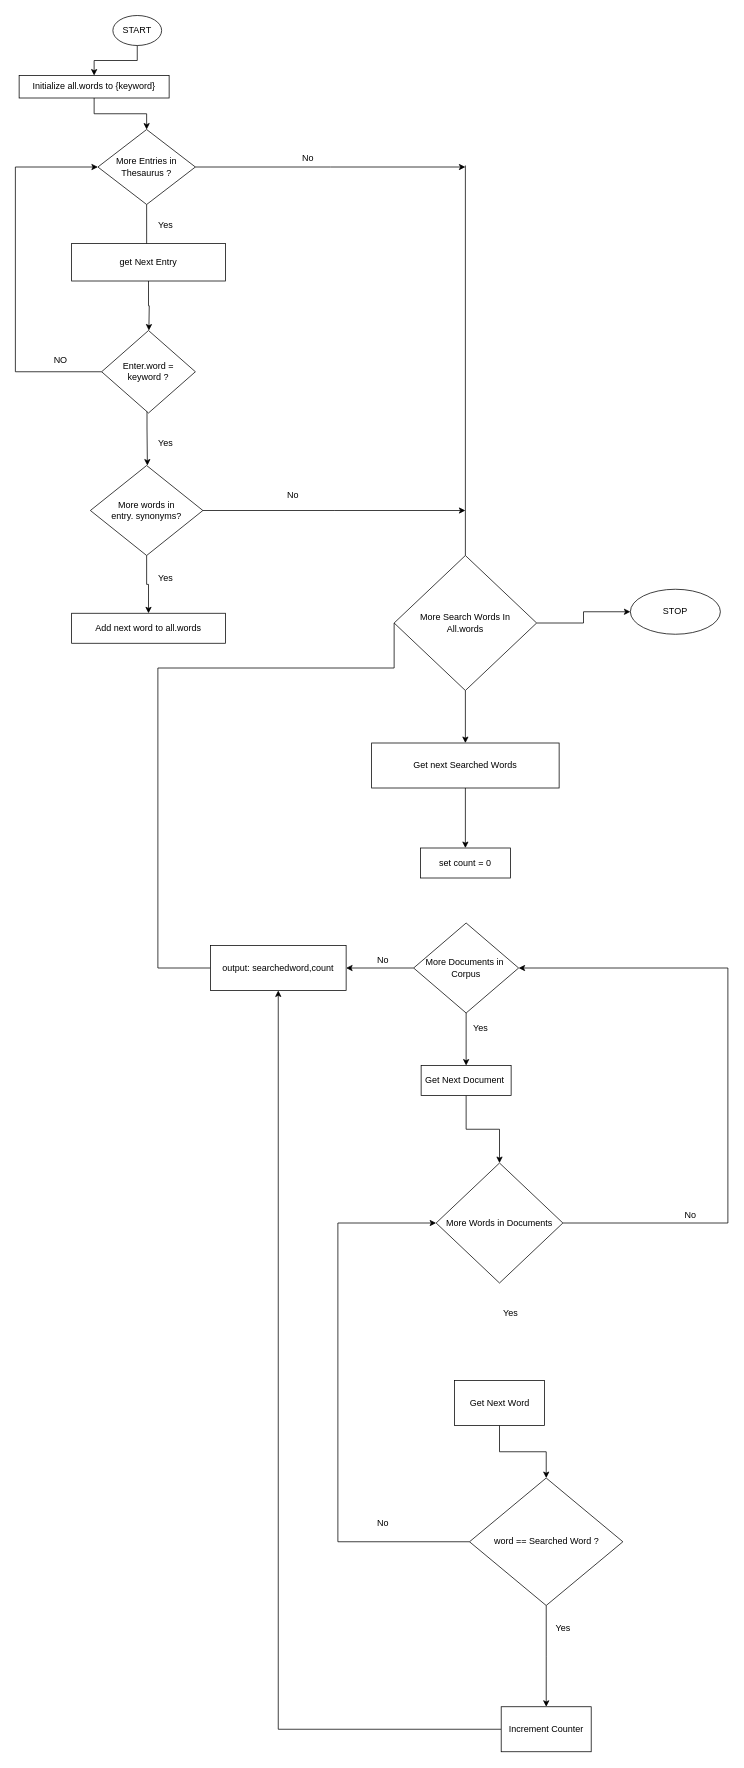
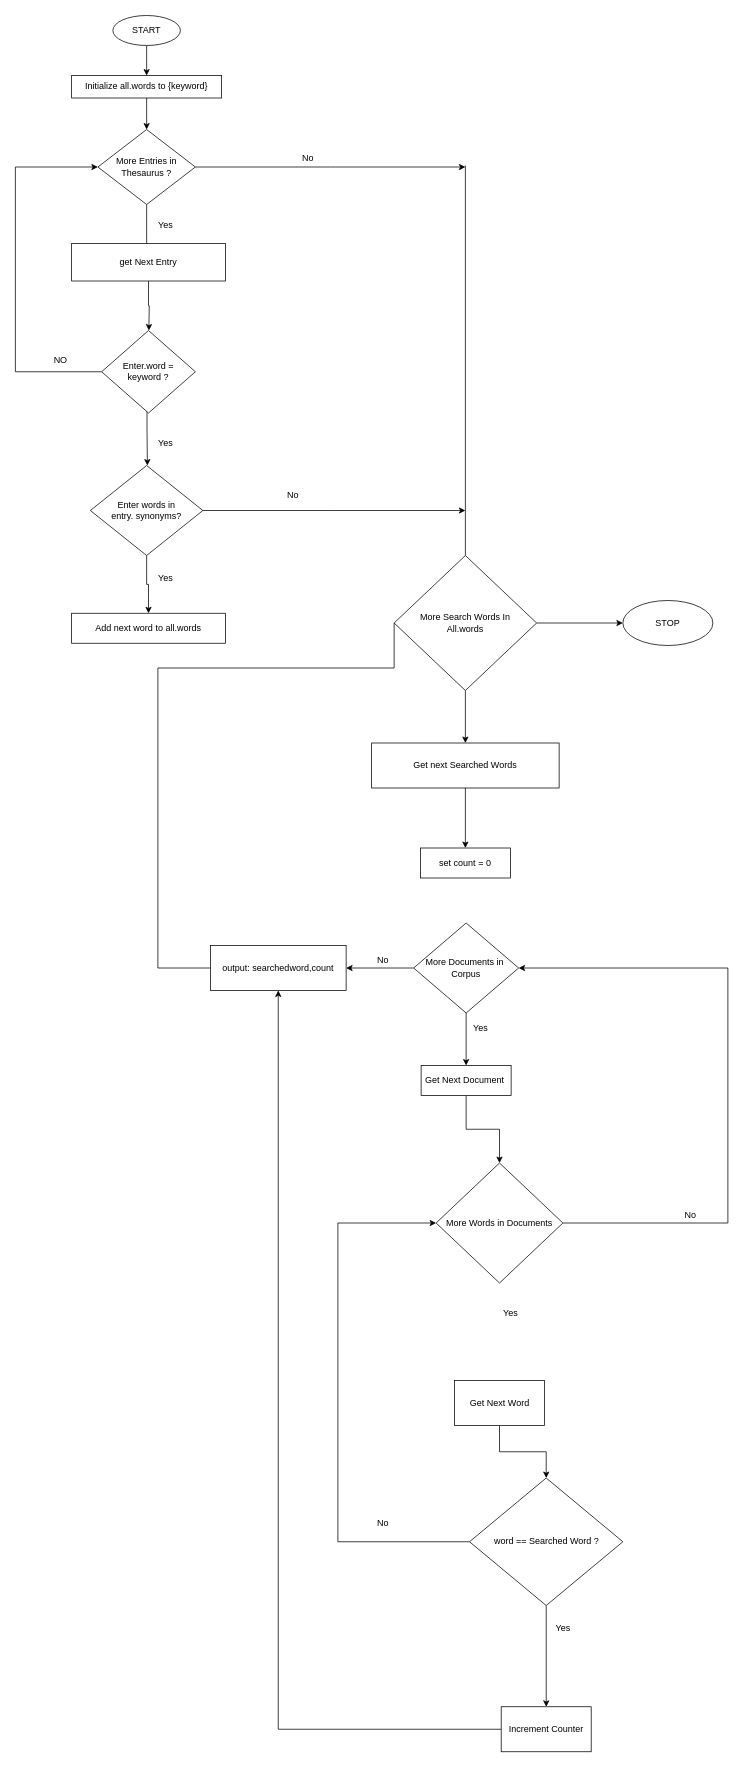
(137, 30) -> (147, 30)
(94, 87) -> (147, 87)
(147, 510) -> (147, 510)
(675, 612) -> (668, 623)
